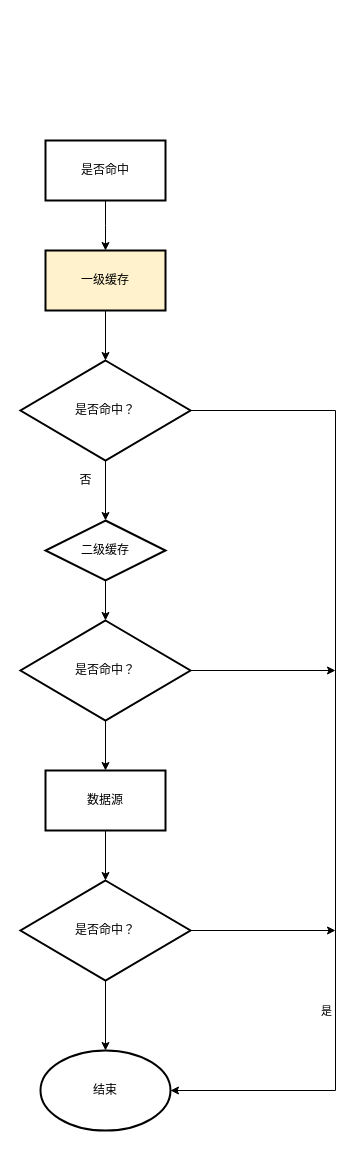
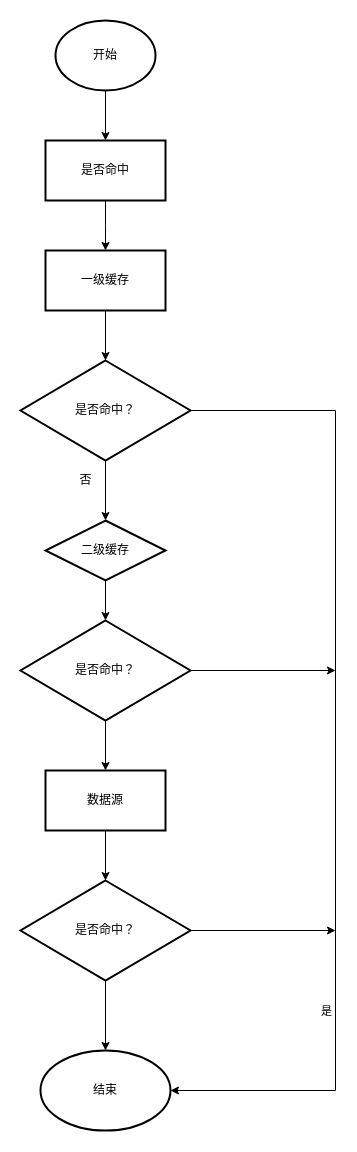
none -> (106, 56)
none -> (106, 112)
(106, 281) -> (106, 281)
